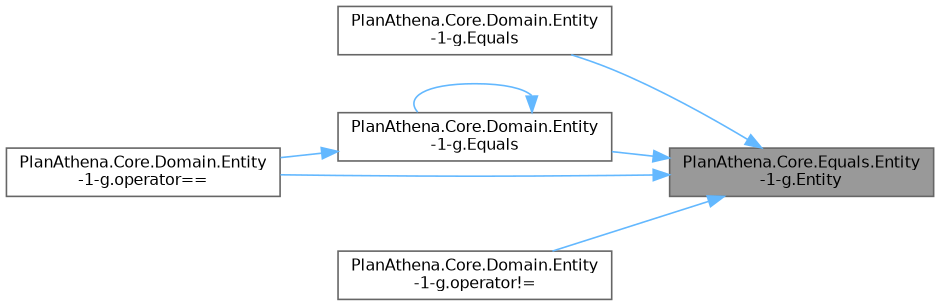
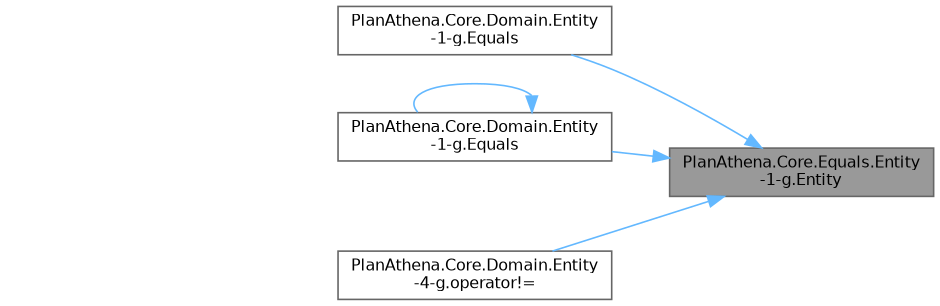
(143, 172) -> none
(475, 275) -> (475, 275)
